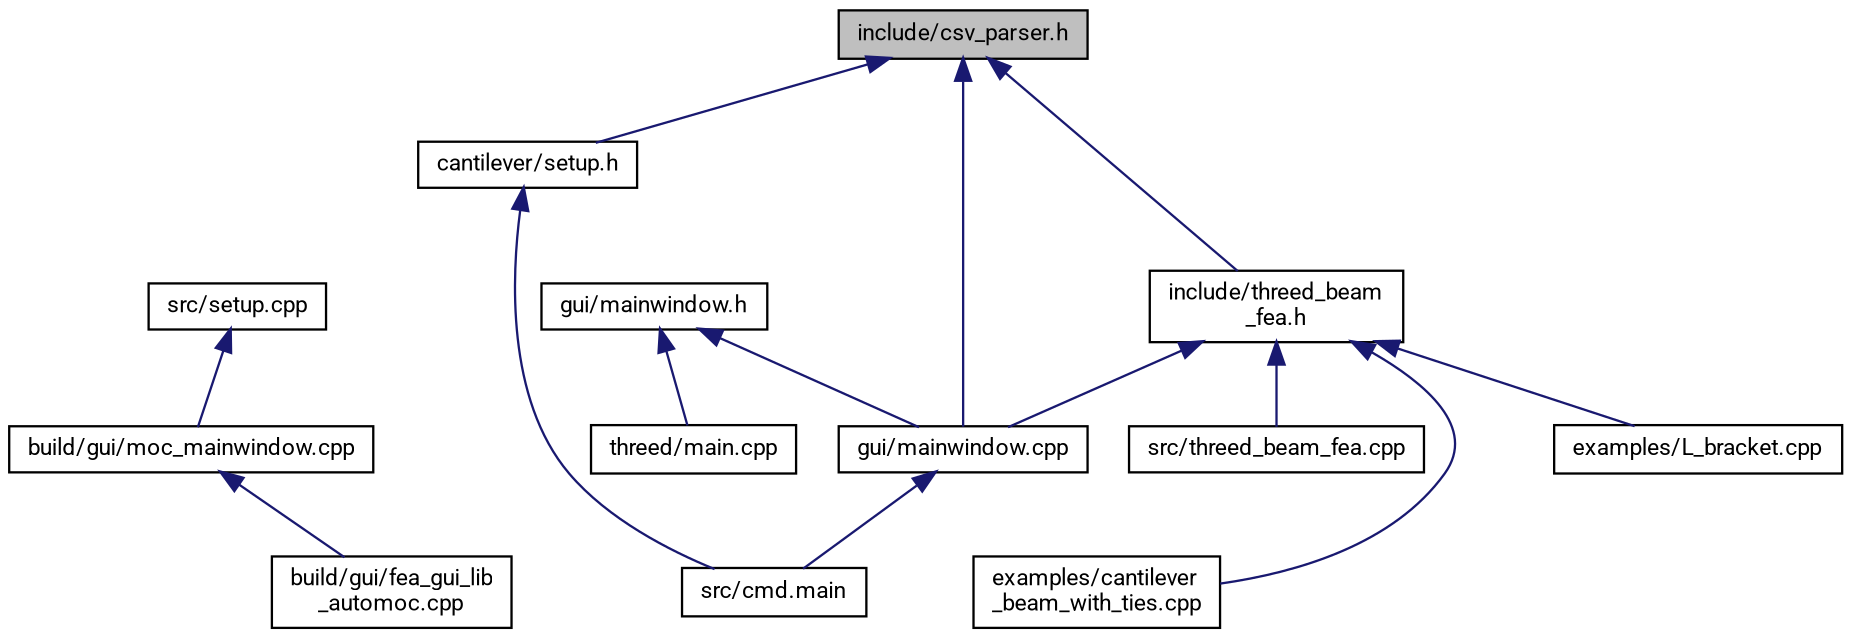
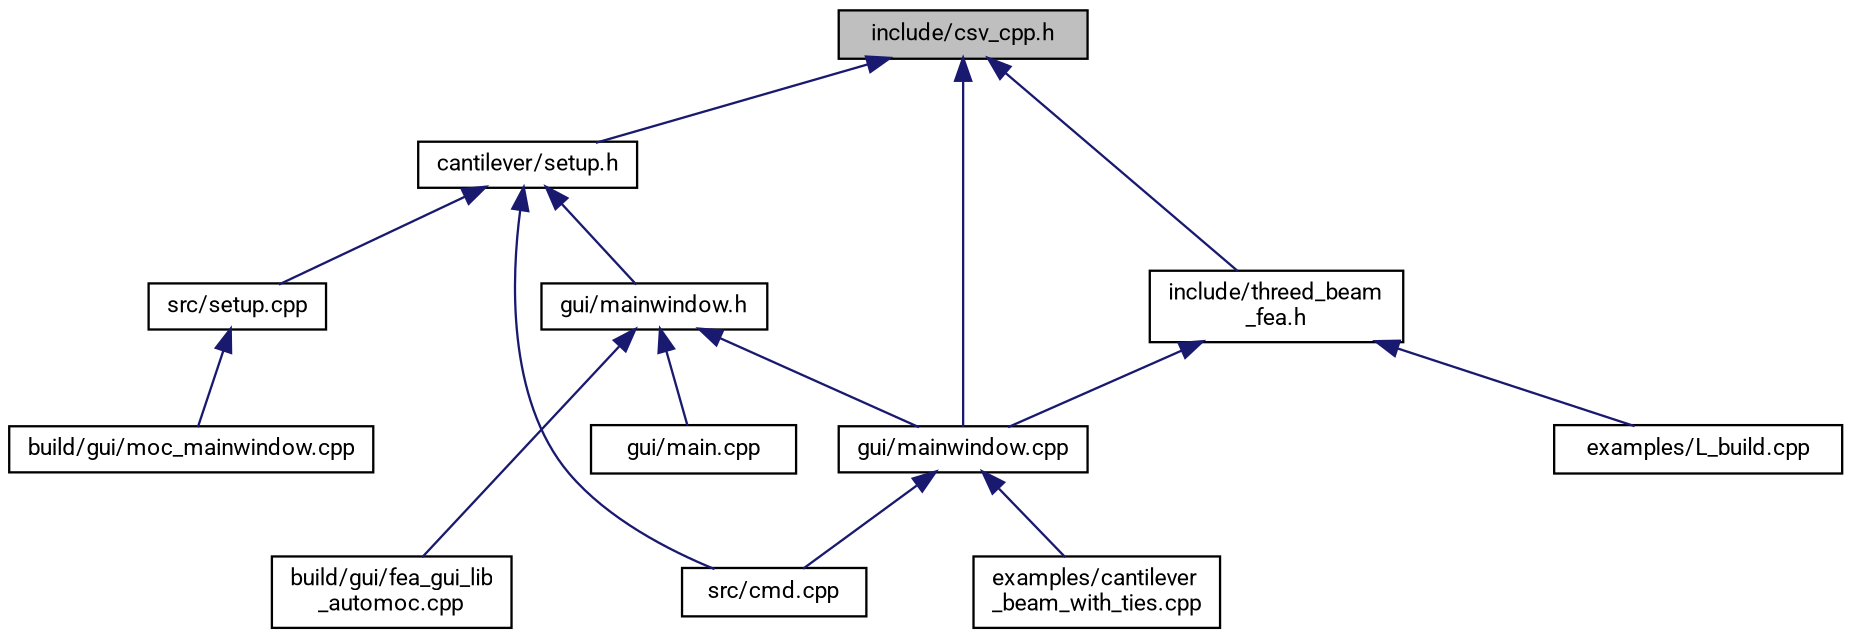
(963, 35) -> (963, 35)
none -> (372, 241)
none -> (599, 244)
(694, 449) -> (694, 449)
(1277, 449) -> none
(1698, 449) -> (1698, 449)
(1412, 508) -> (1032, 523)
(292, 521) -> (521, 452)
(774, 592) -> (774, 592)
